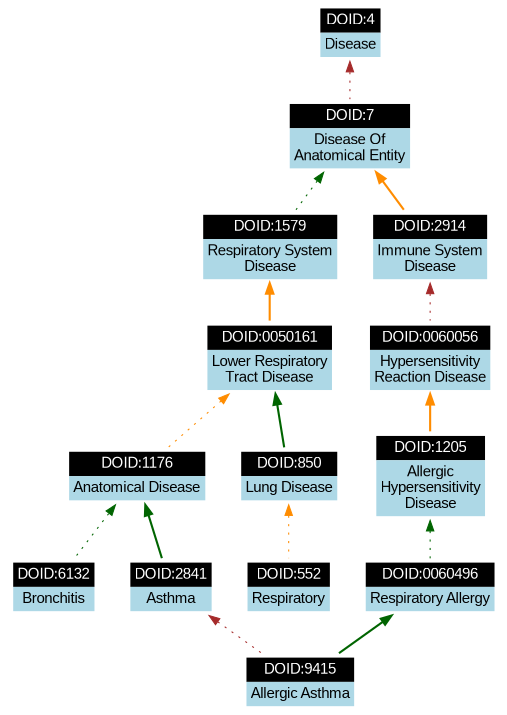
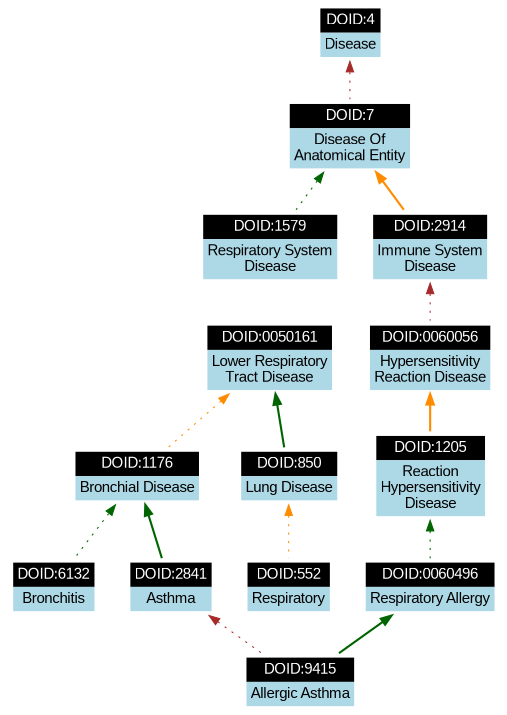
(270, 307) -> none
(431, 472) -> (431, 472)
(137, 488) -> (137, 488)
